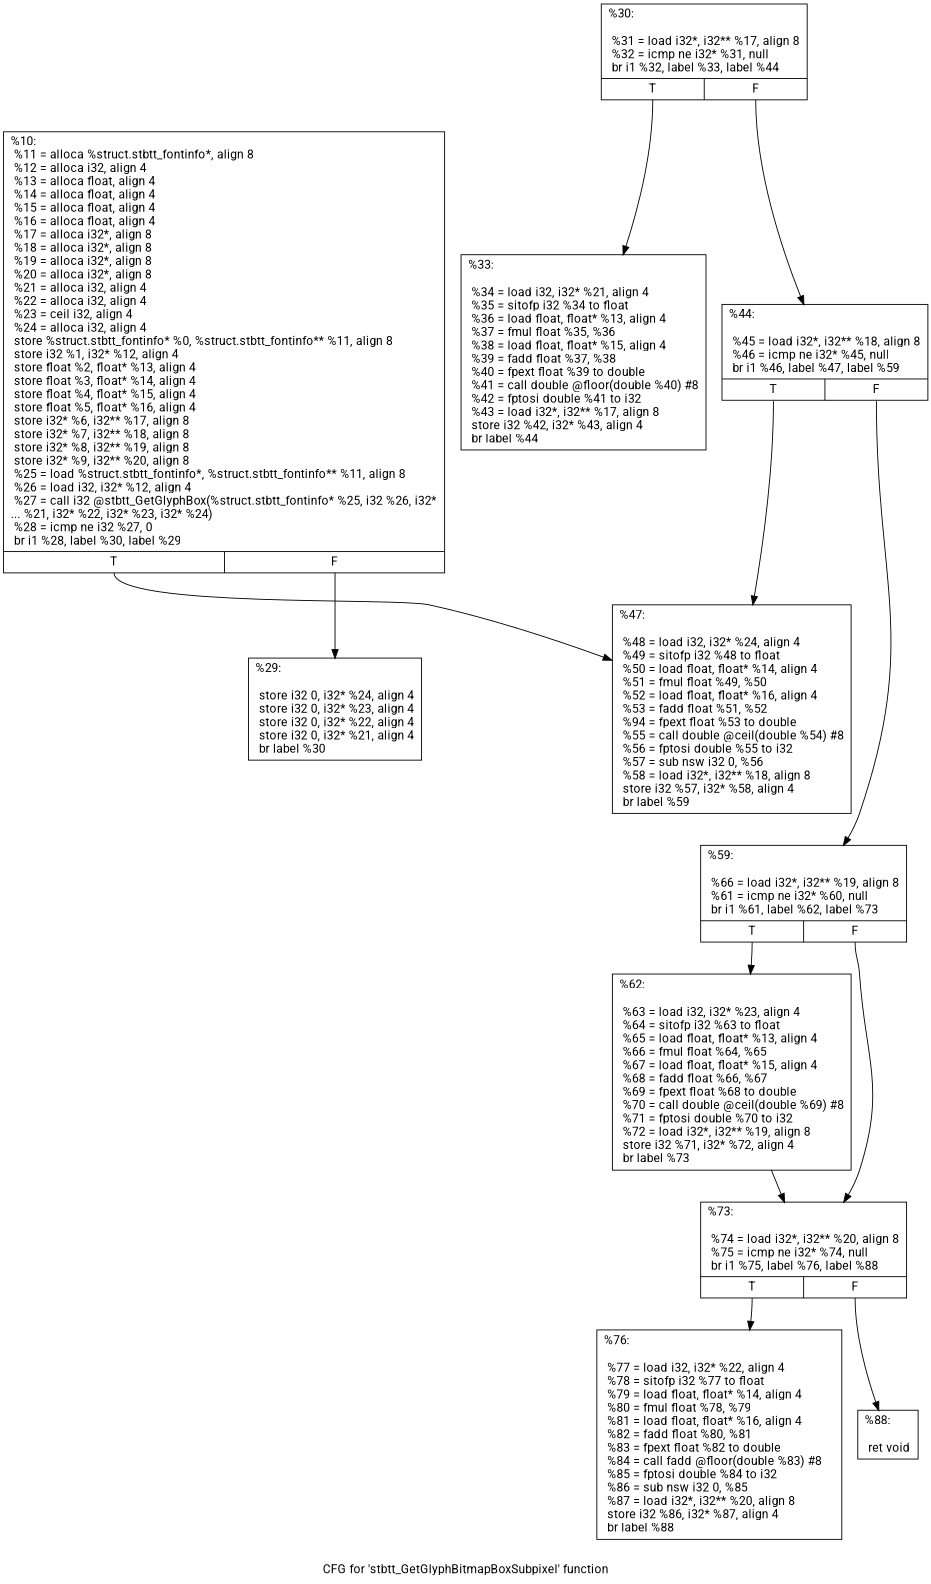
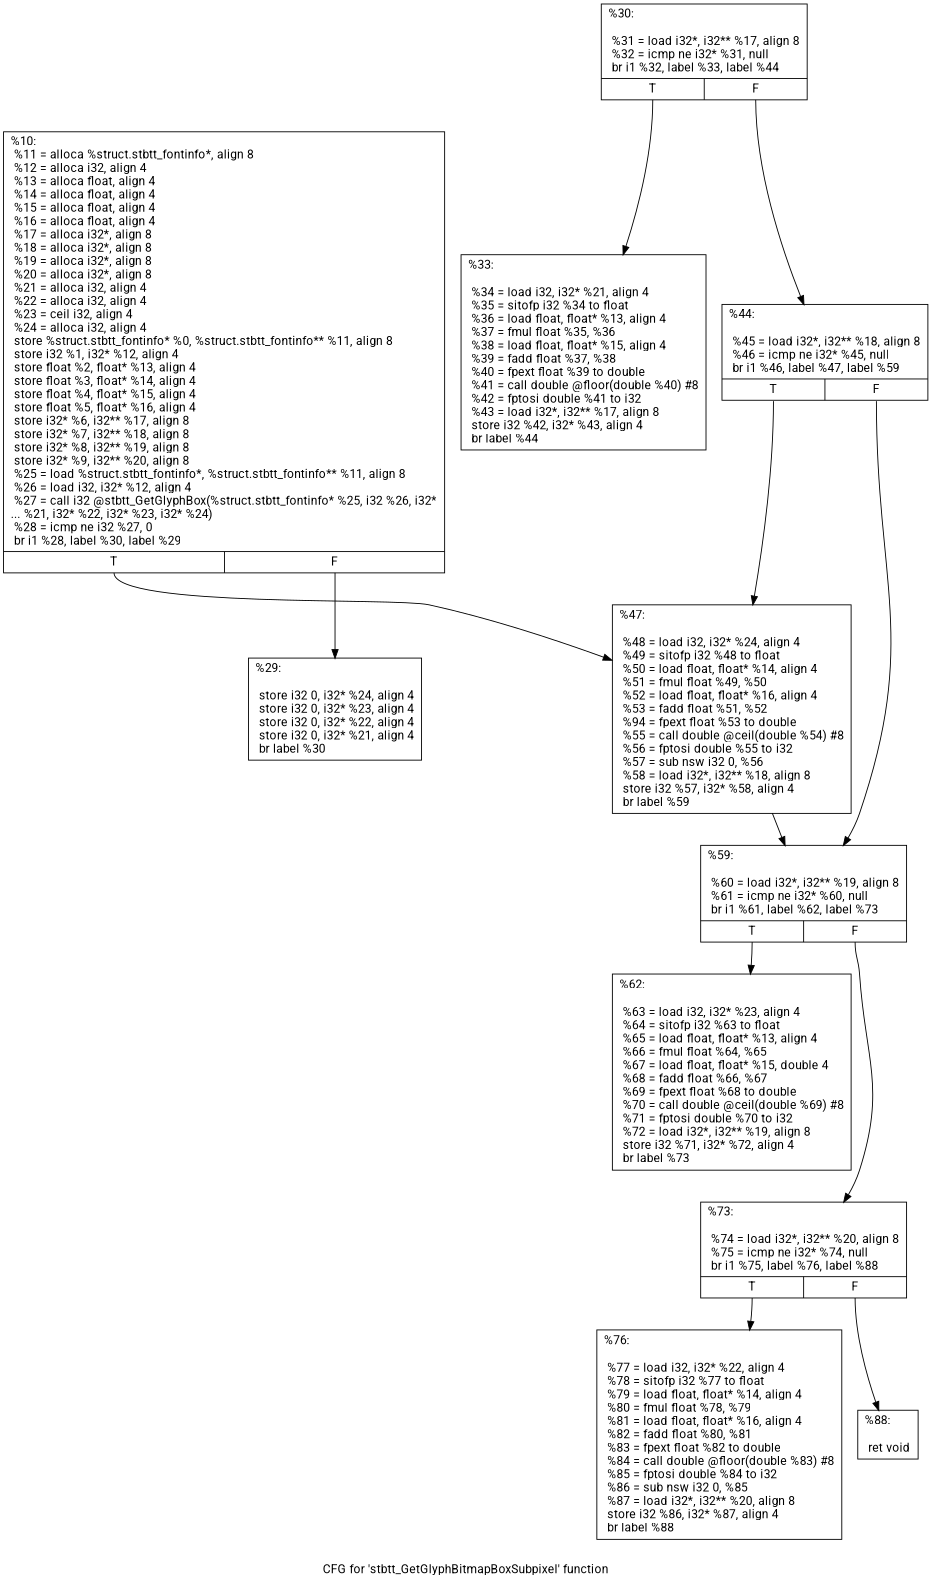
none -> (777, 825)
(804, 883) -> (804, 883)
(718, 1065) -> (724, 1065)
(776, 1182) -> none
(713, 1461) -> (719, 1461)
